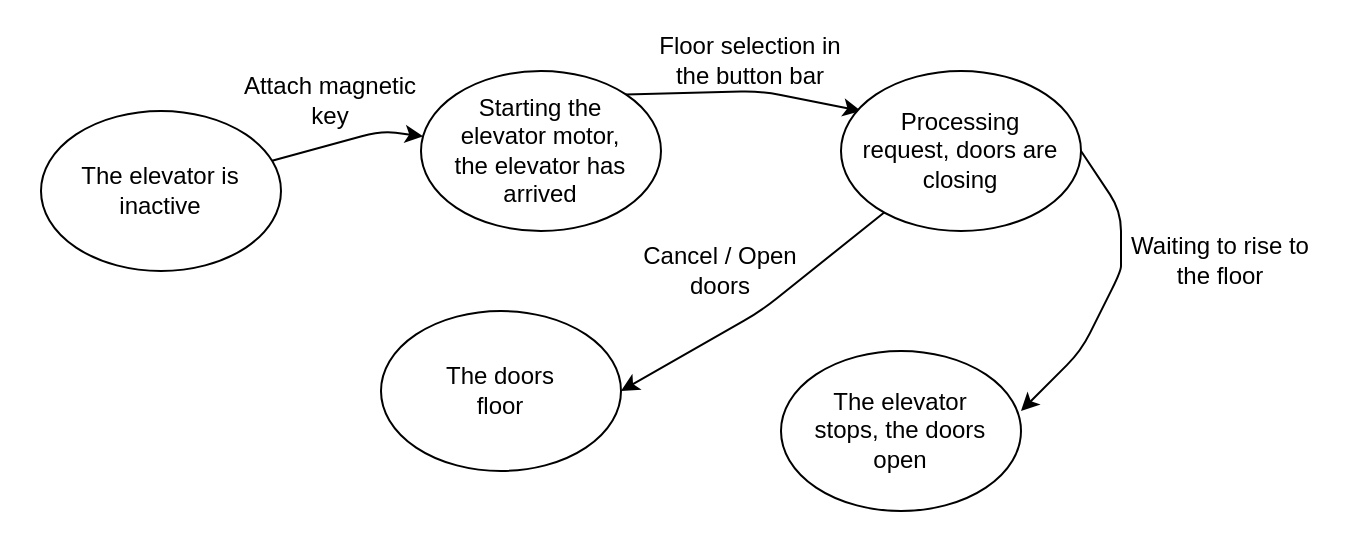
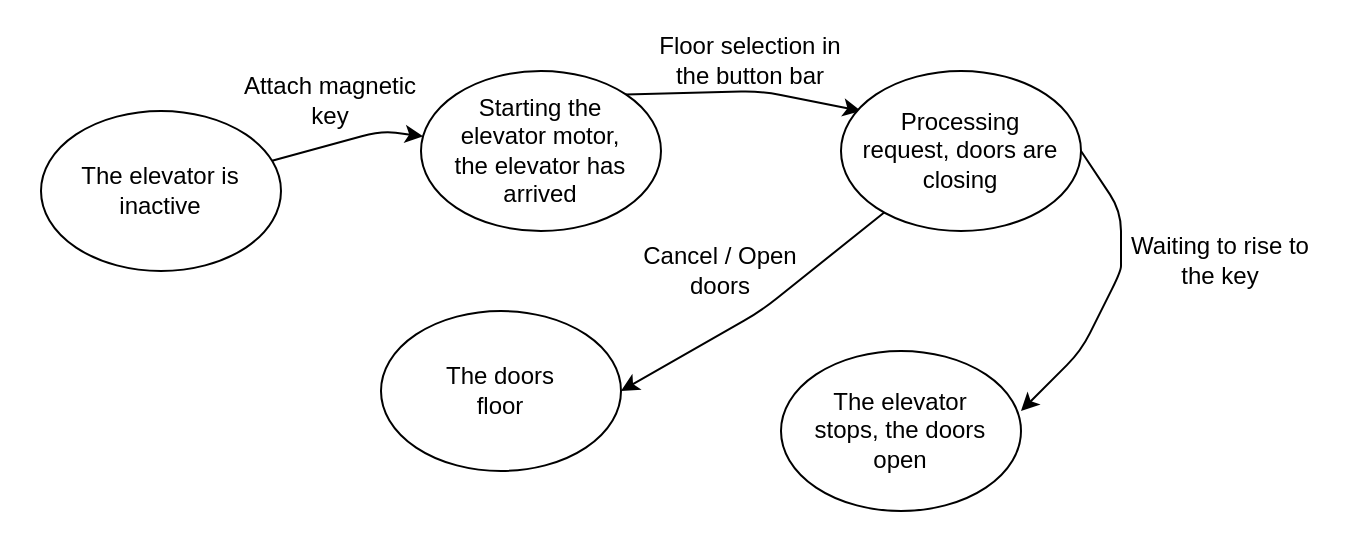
(1221, 261) -> (1221, 261)
